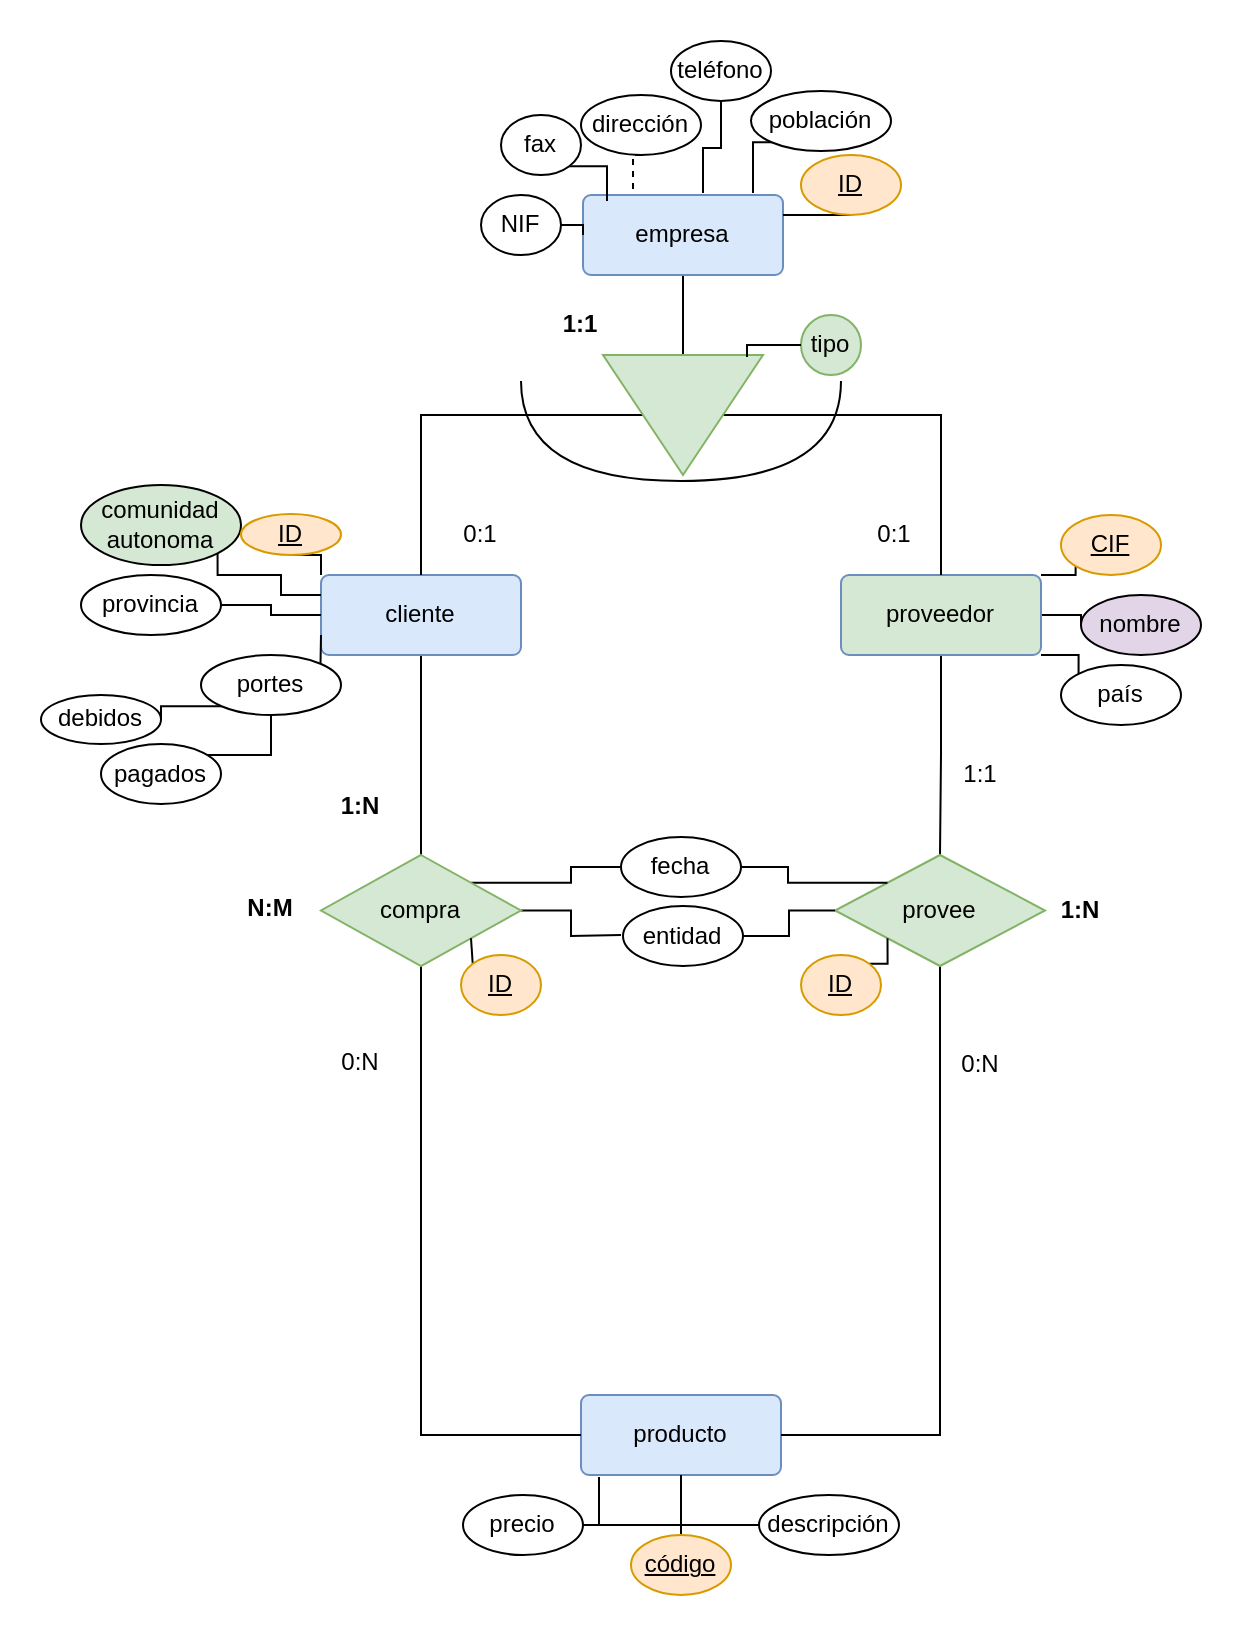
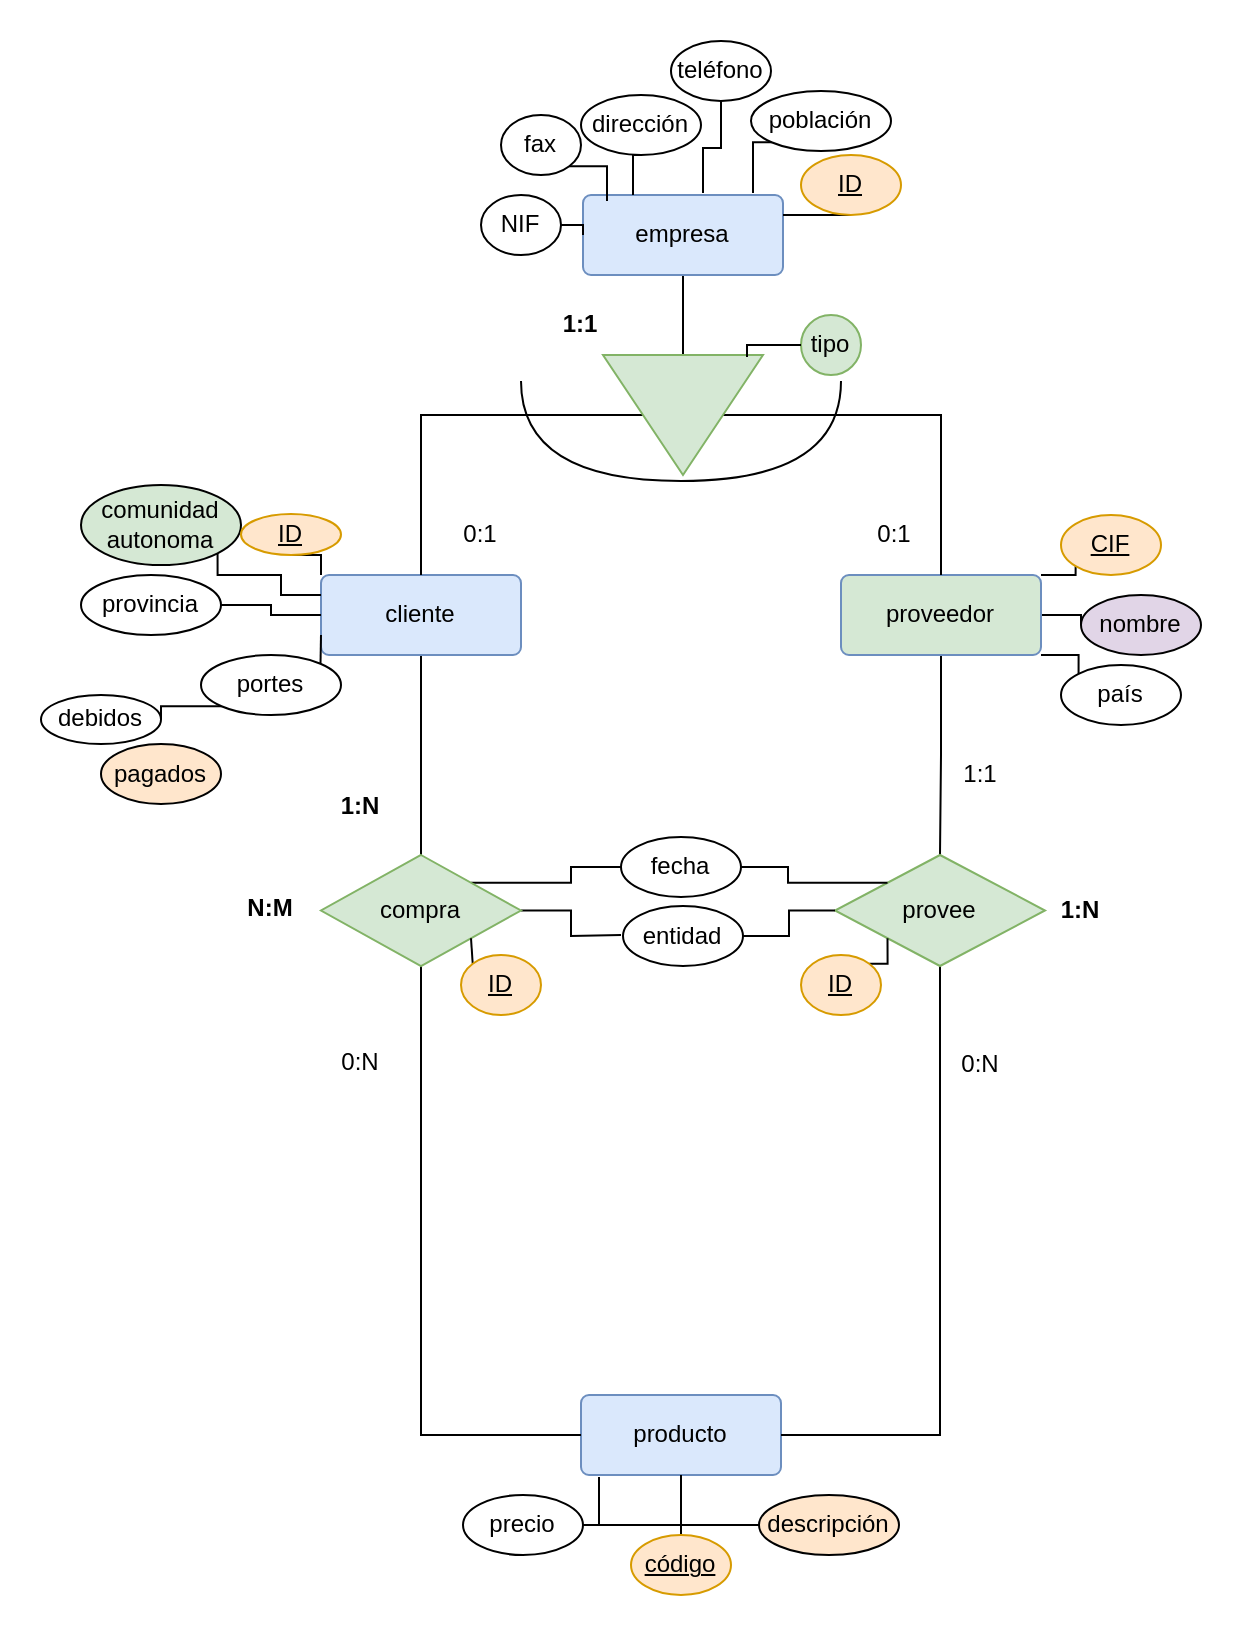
(633, 175) -> (633, 175)
(259, 755) -> none
(161, 774) -> (161, 774)
(829, 1525) -> (829, 1525)
